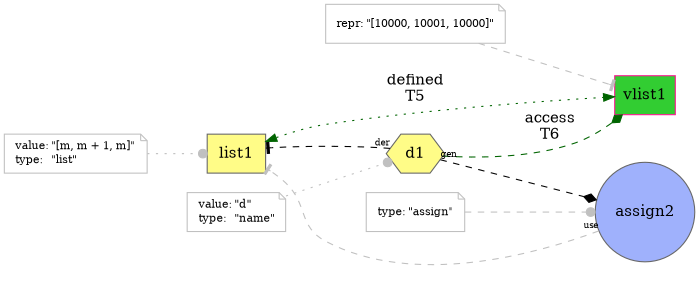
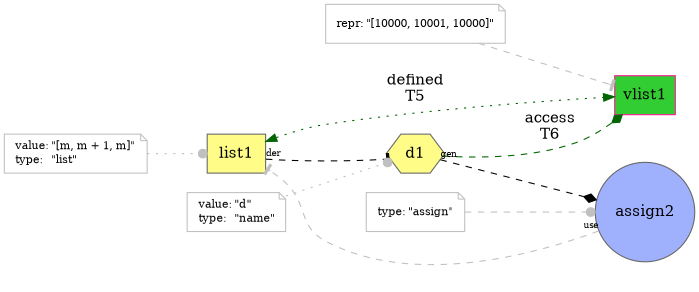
(331, 146) -> (325, 161)
